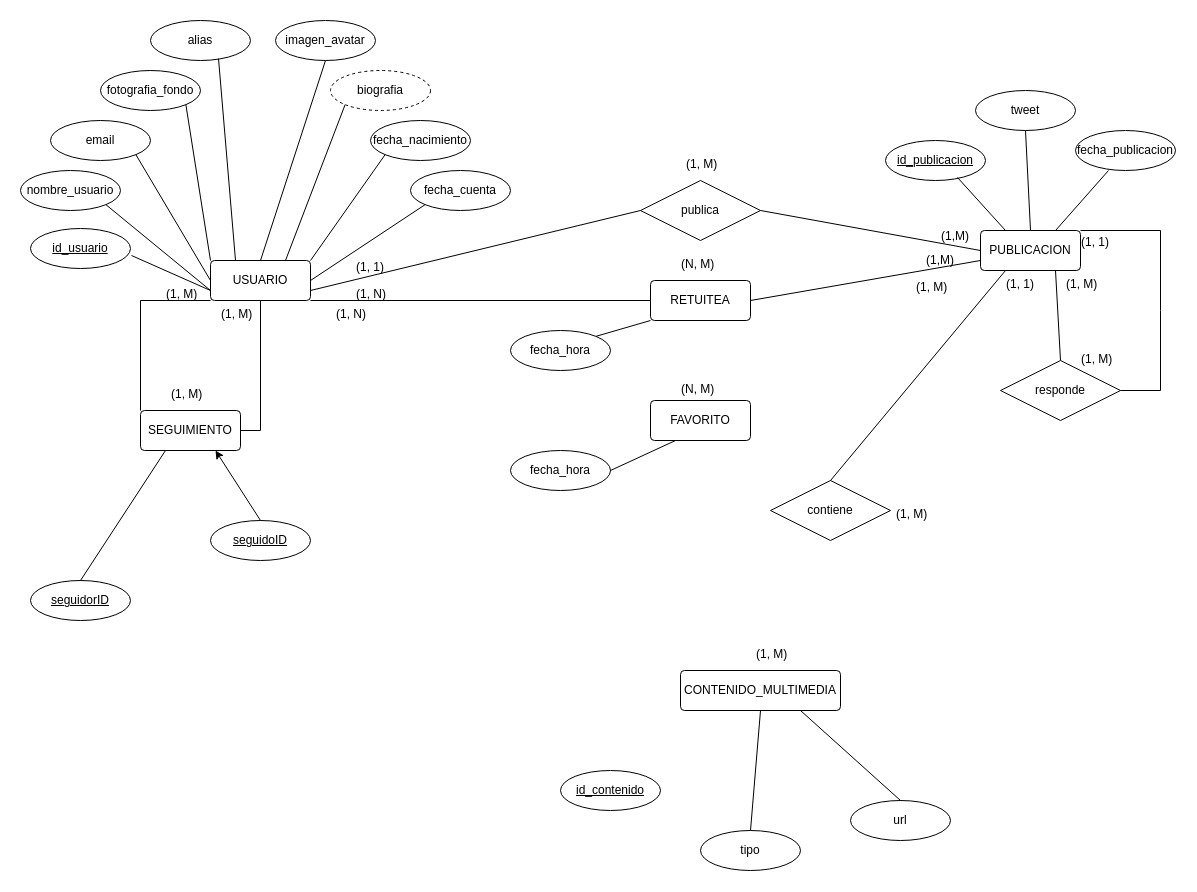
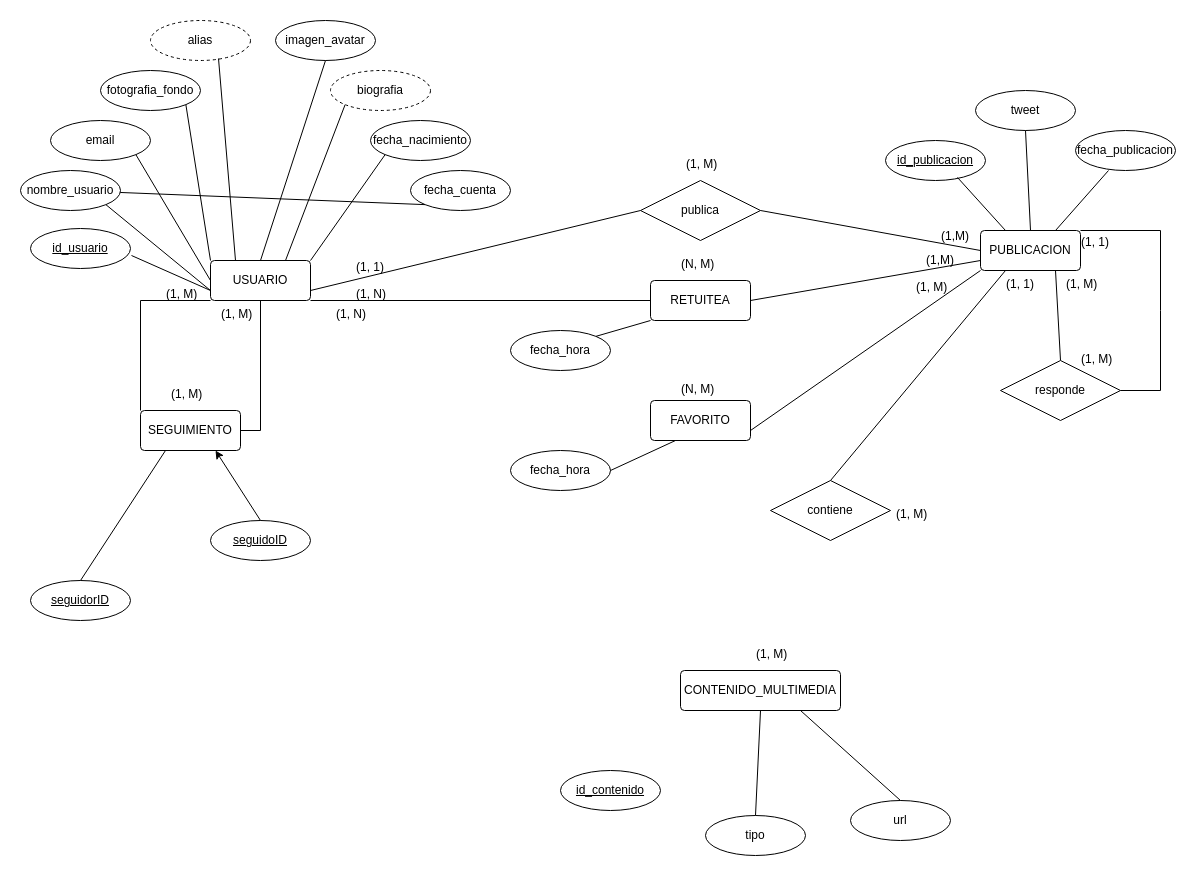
(201, 41) -> (201, 41)
(368, 242) -> (273, 199)
none -> (866, 351)
(751, 851) -> (756, 836)
